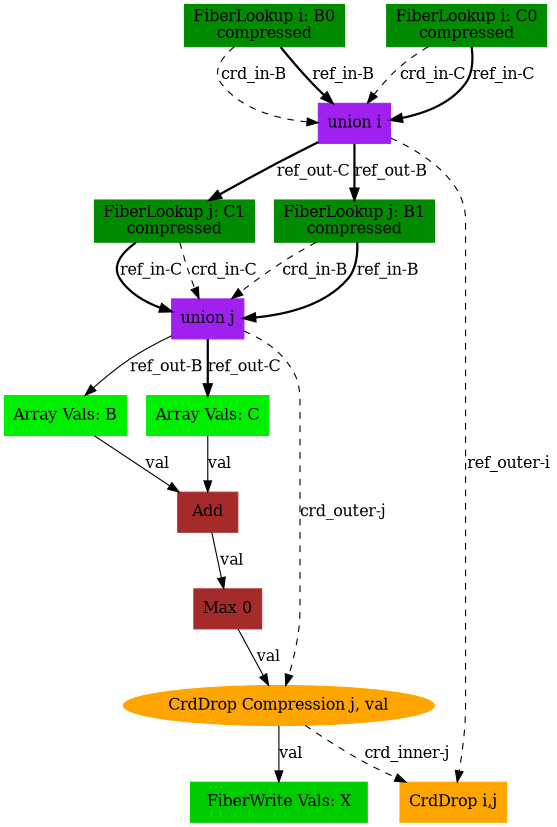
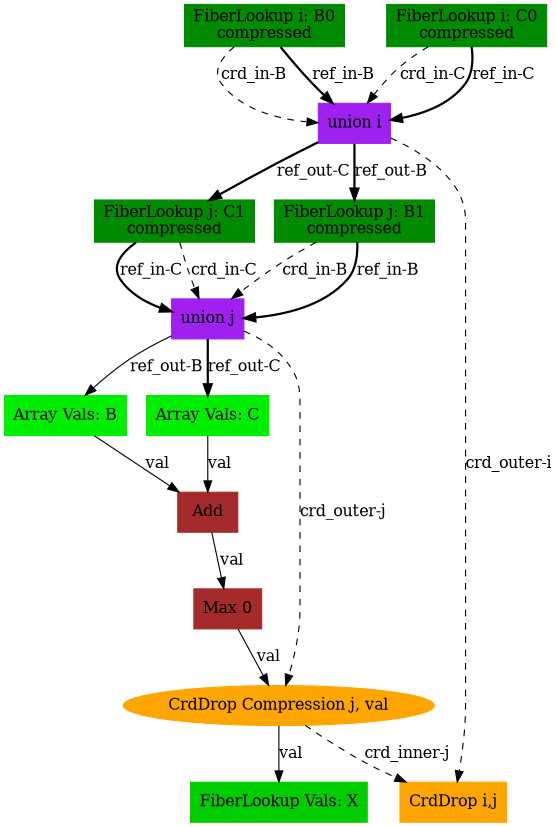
(509, 464) -> (509, 464)
(279, 802) -> (279, 802)
